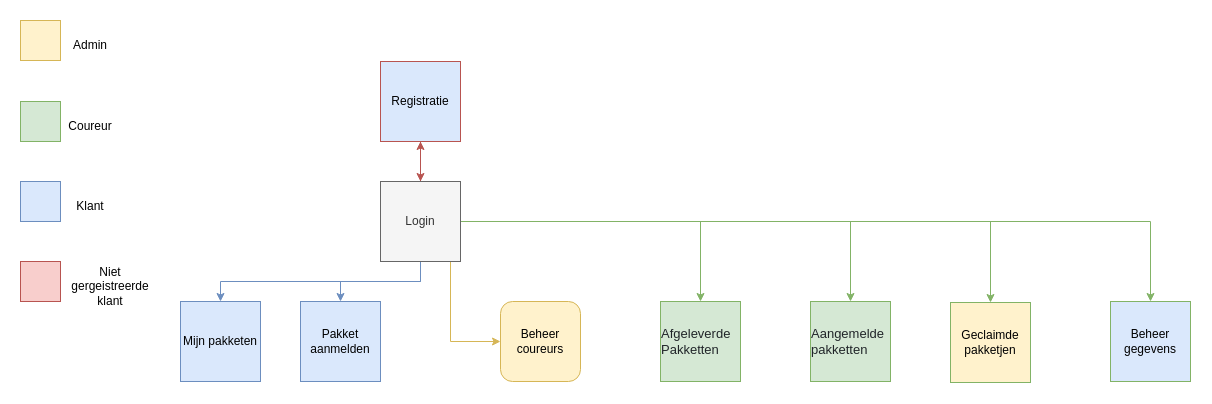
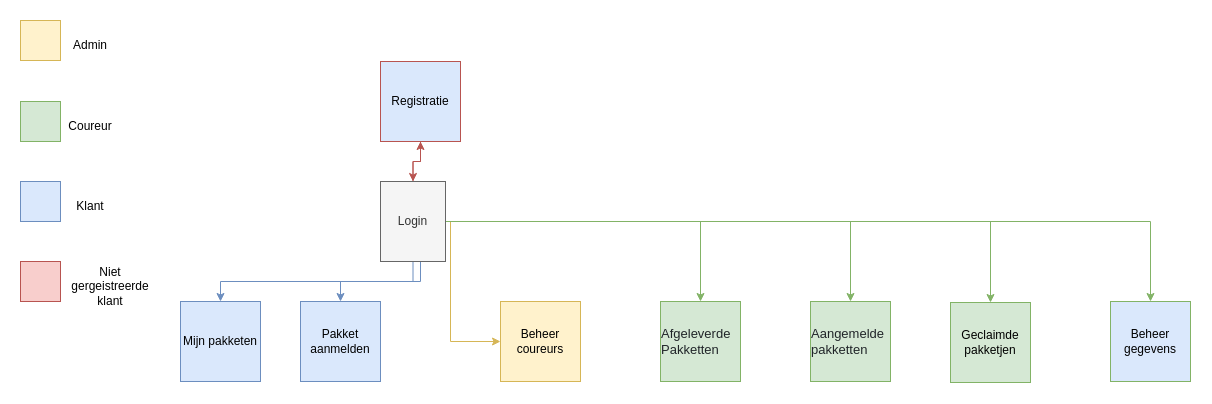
(421, 222) -> (413, 222)
(541, 342) -> (541, 342)
(991, 343) -> (991, 343)
